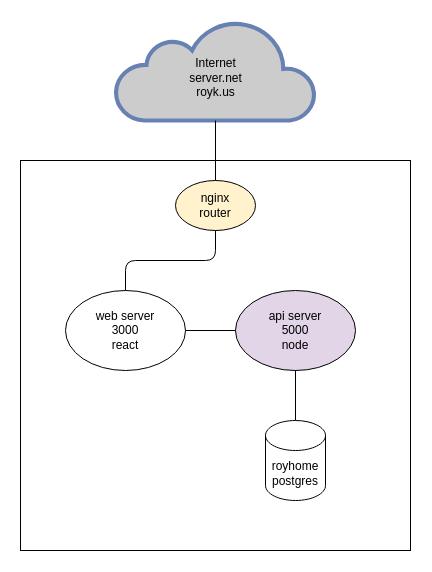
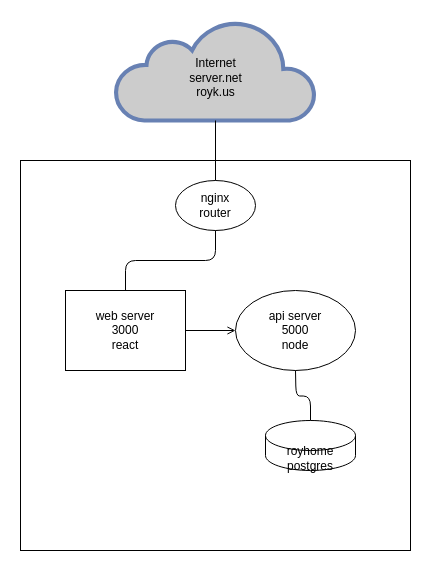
(216, 206) -> (216, 206)
(126, 331) -> (126, 331)
(231, 331) -> (230, 331)
(296, 331) -> (296, 331)
(296, 461) -> (311, 446)
